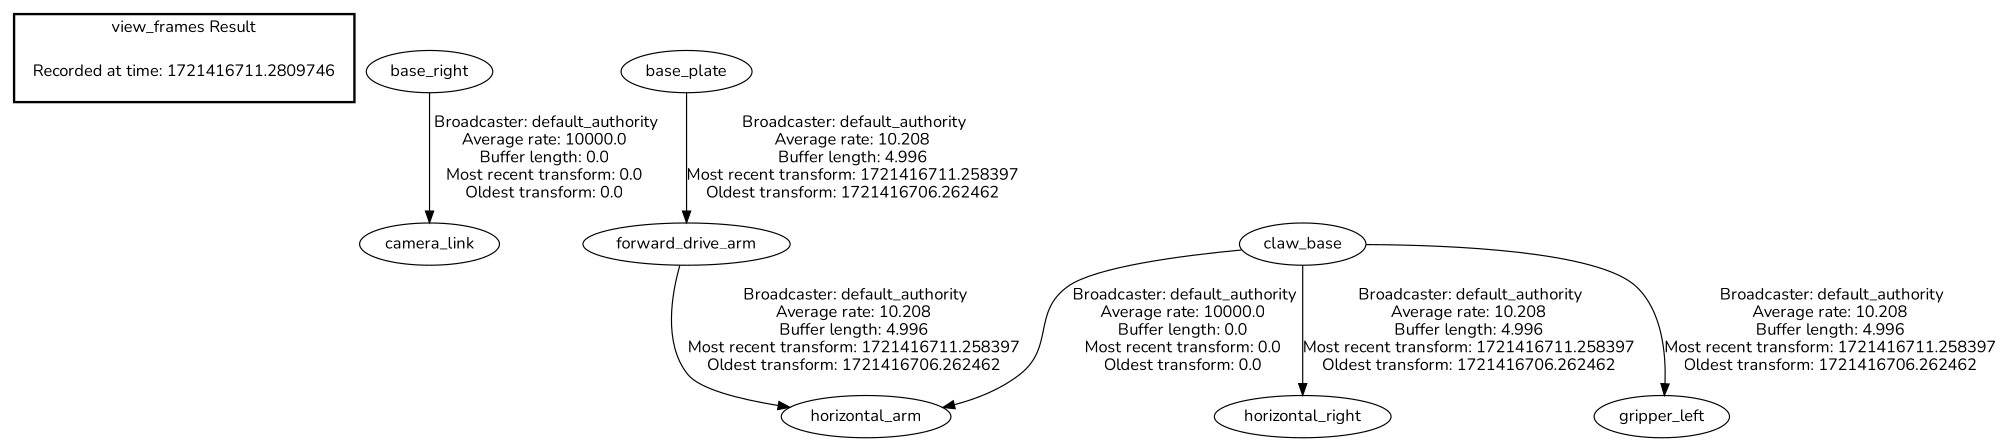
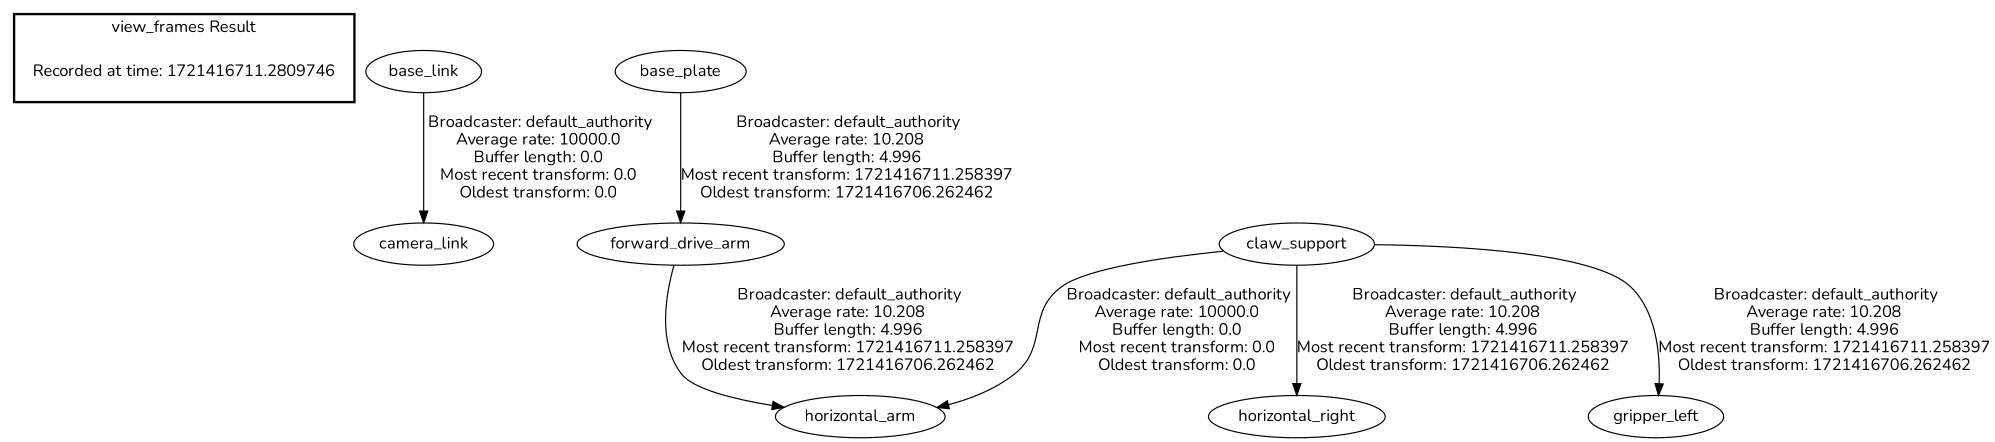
(430, 72) -> (424, 72)
(1303, 244) -> (1297, 244)
